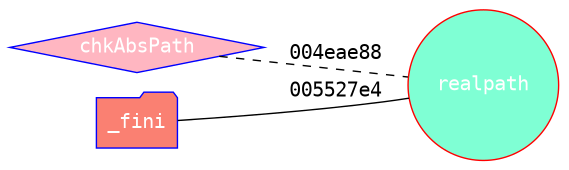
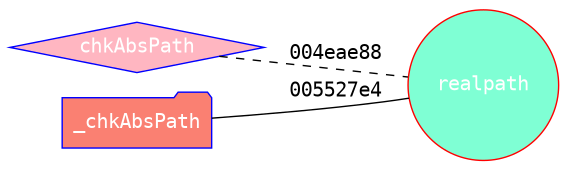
(137, 123) -> (137, 123)
